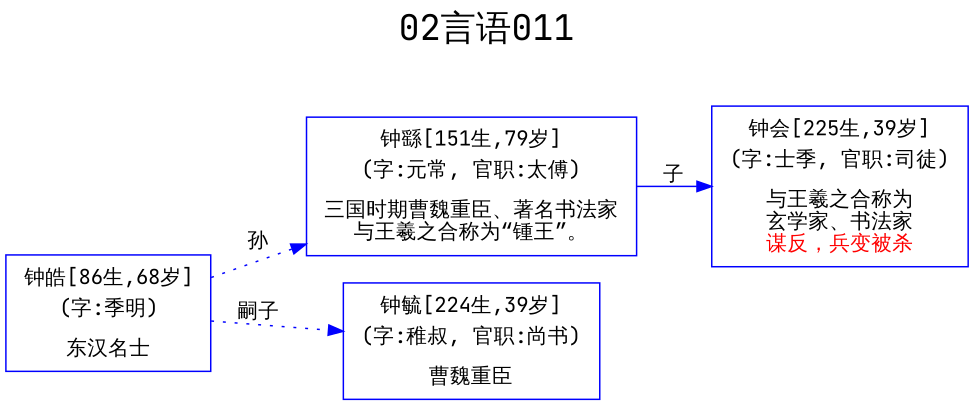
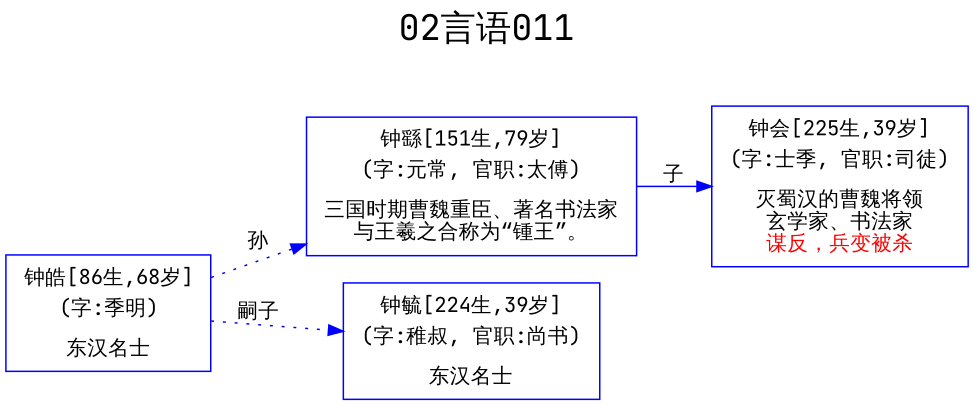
(840, 200) -> (840, 200)
(472, 377) -> (472, 377)
